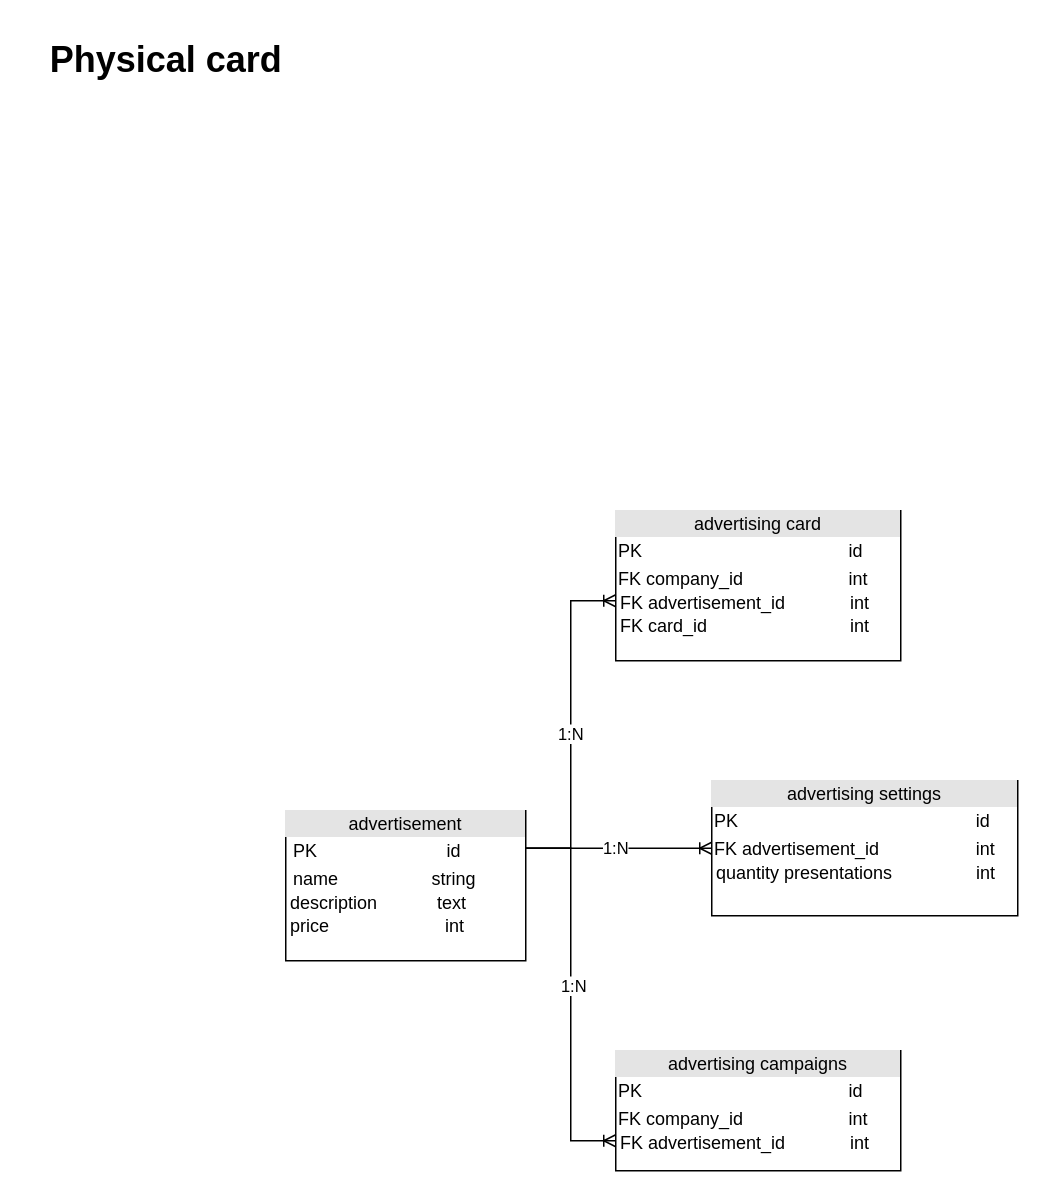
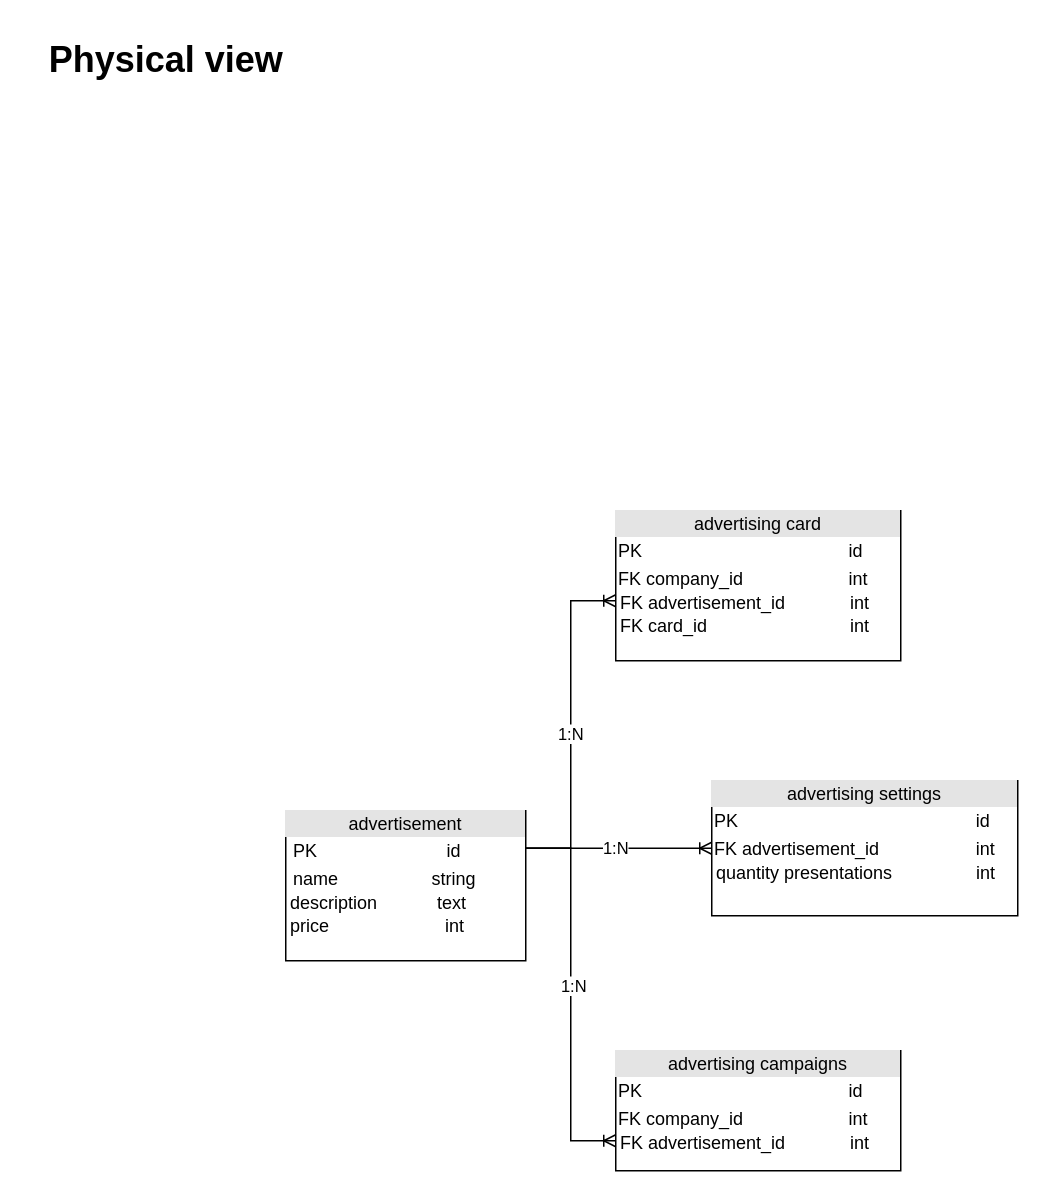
(167, 61) -> (167, 61)
